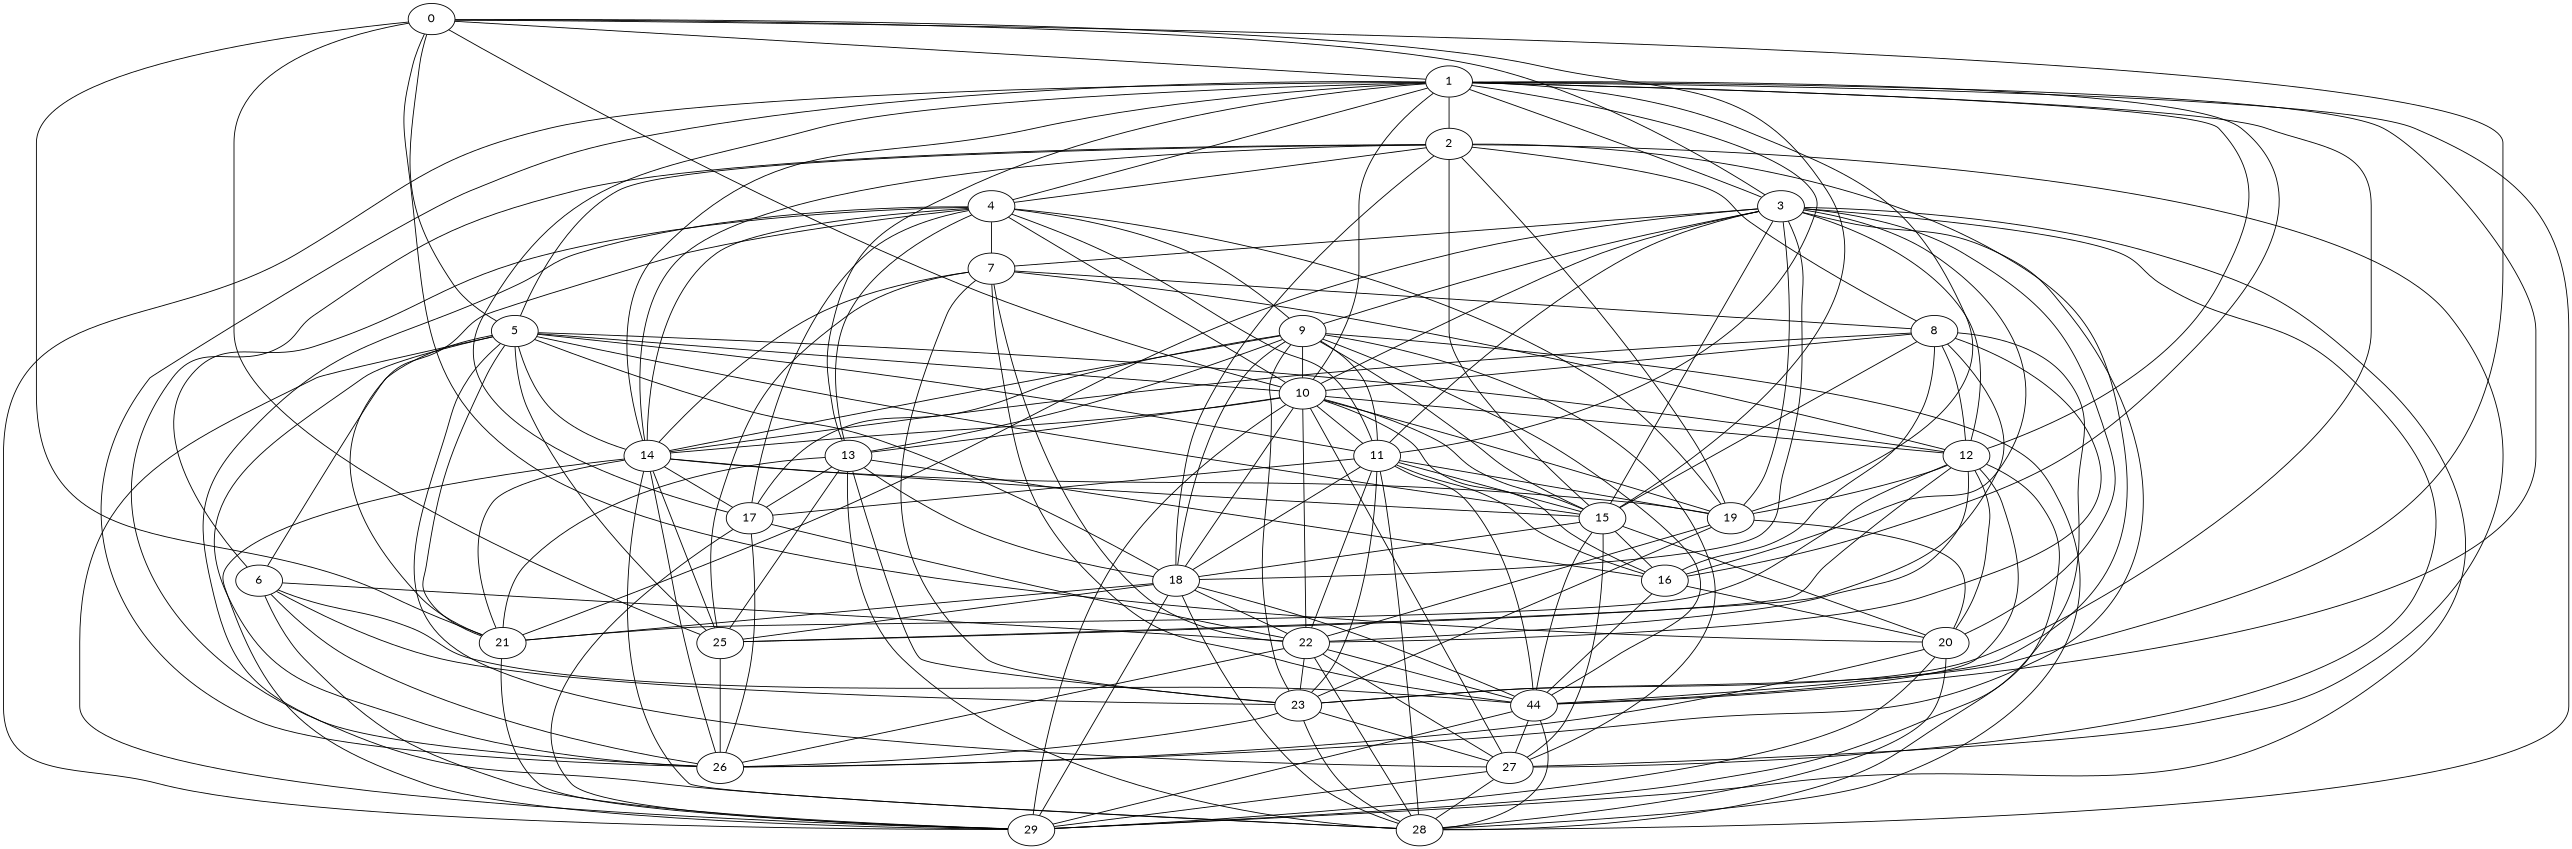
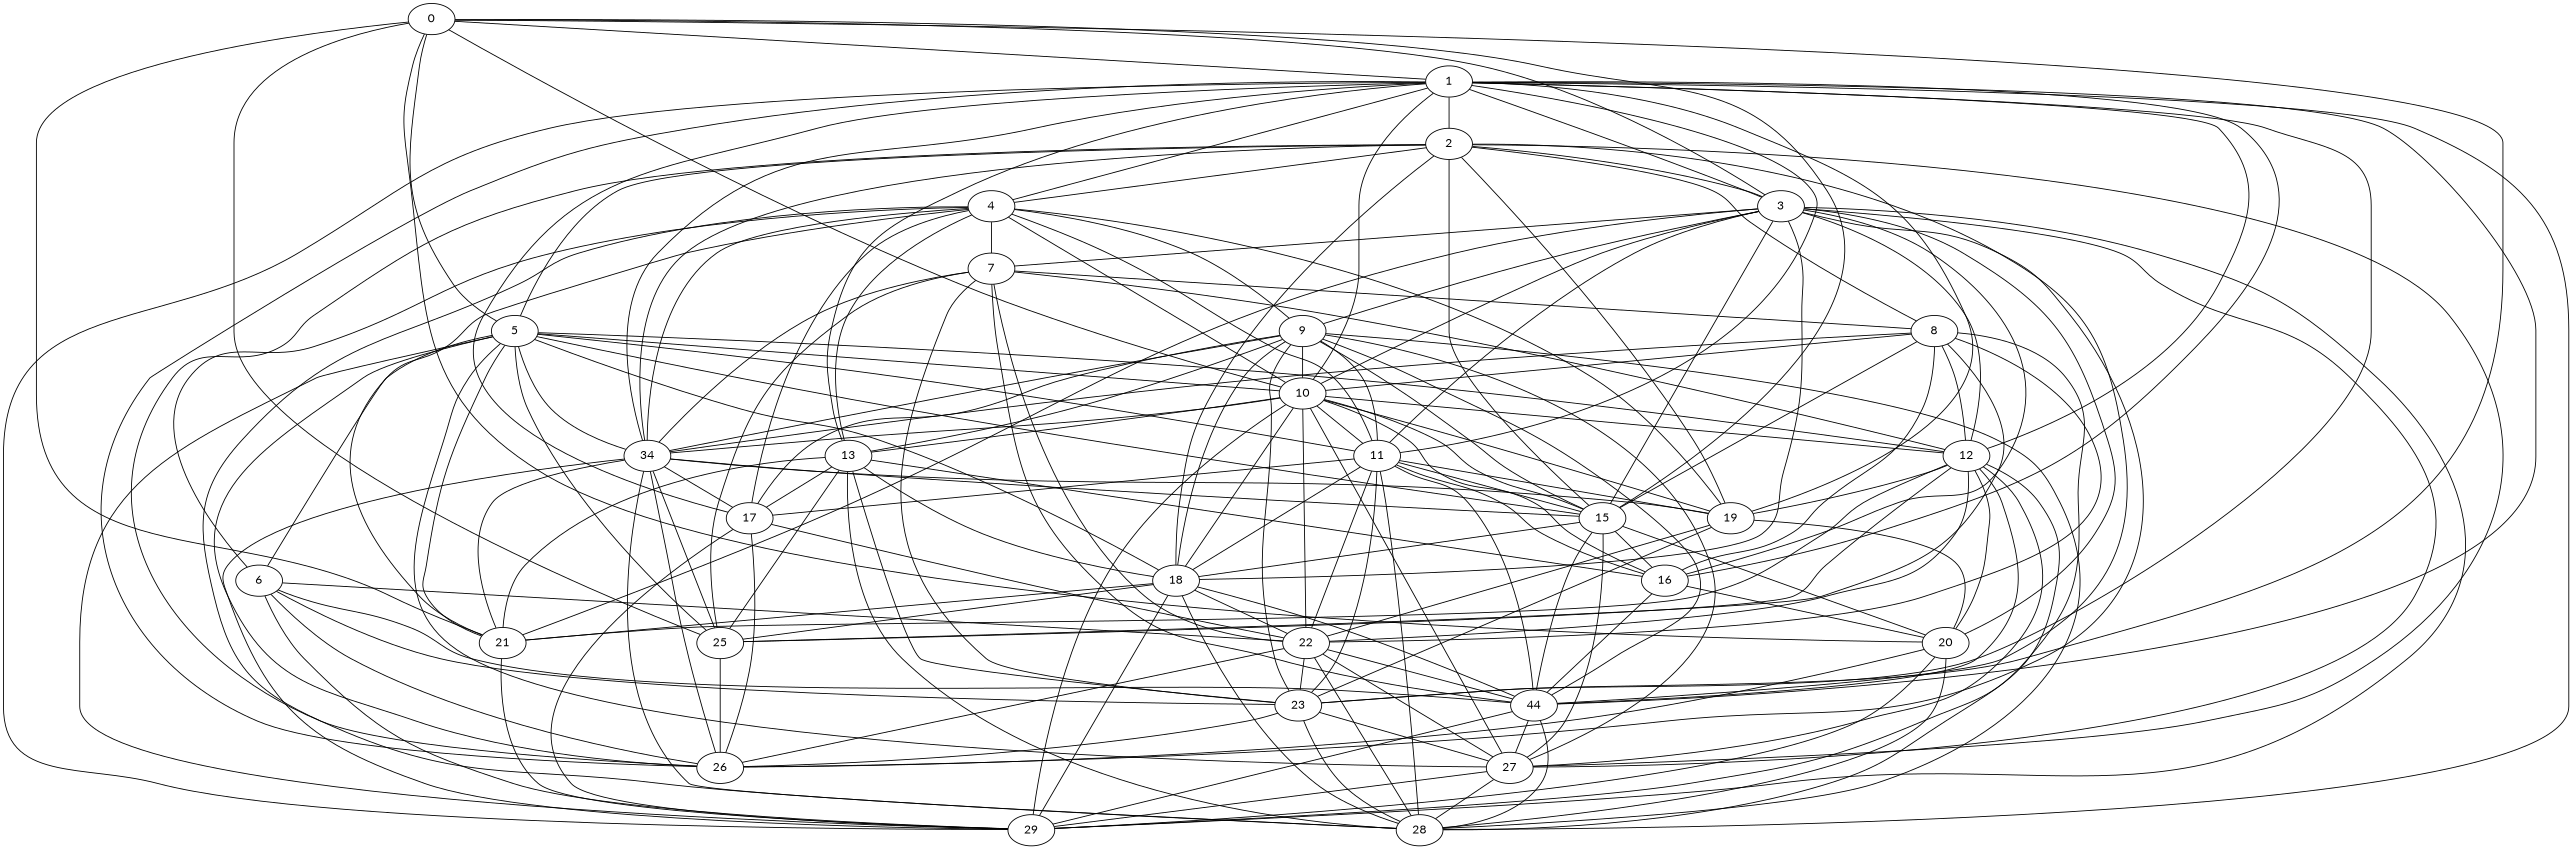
(1788, 361) -> (1691, 177)
(647, 456) -> (647, 456)
none -> (1885, 715)
